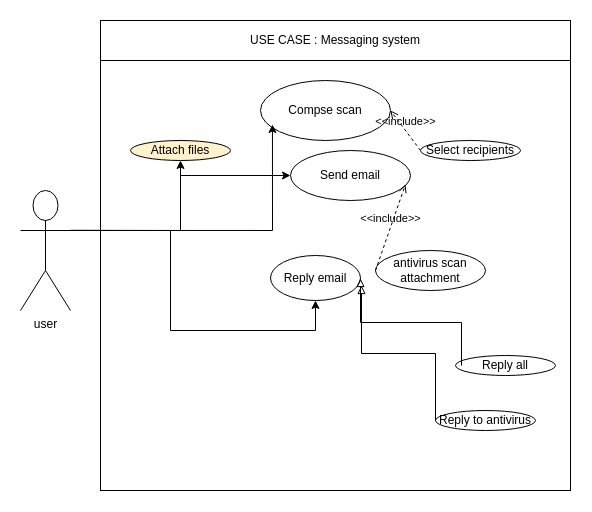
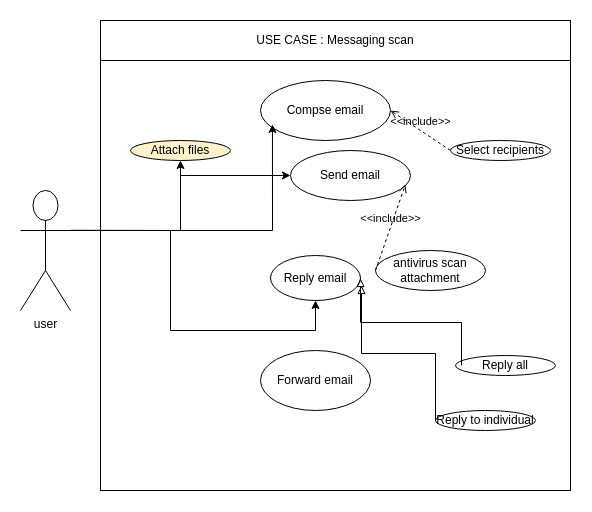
(336, 41) -> (336, 41)
(326, 111) -> (326, 111)
(471, 151) -> (501, 151)
none -> (316, 381)
(486, 421) -> (486, 421)
